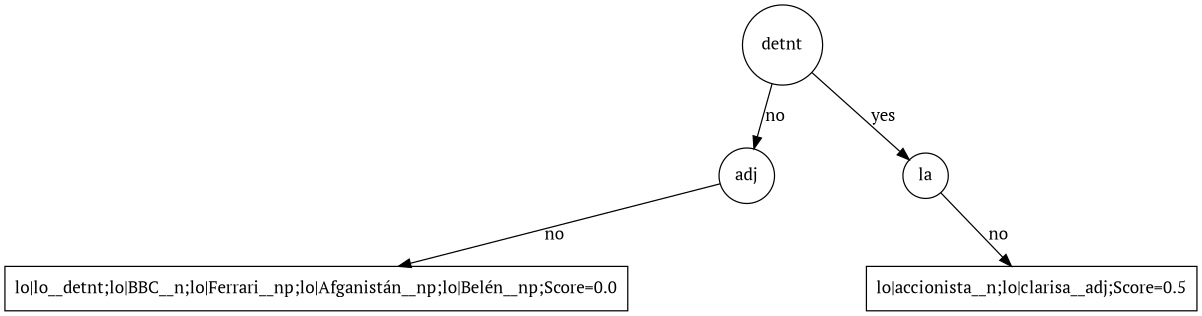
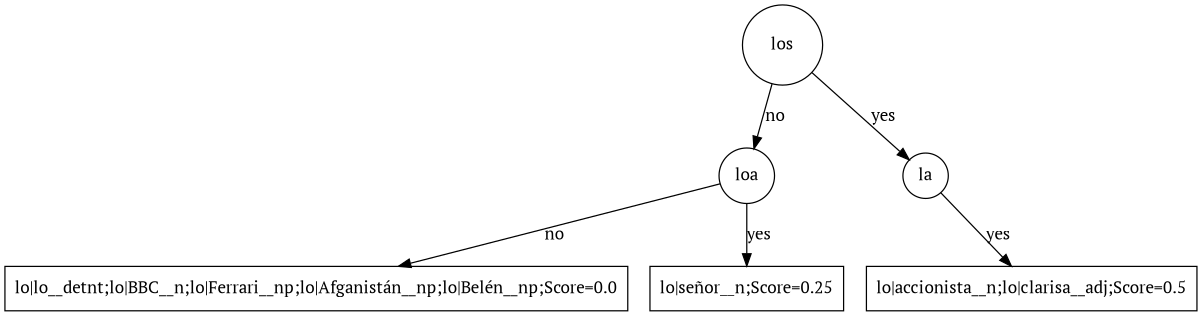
(783, 45) -> (783, 45)
(747, 176) -> (747, 176)
(998, 235) -> (998, 235)
none -> (747, 289)
